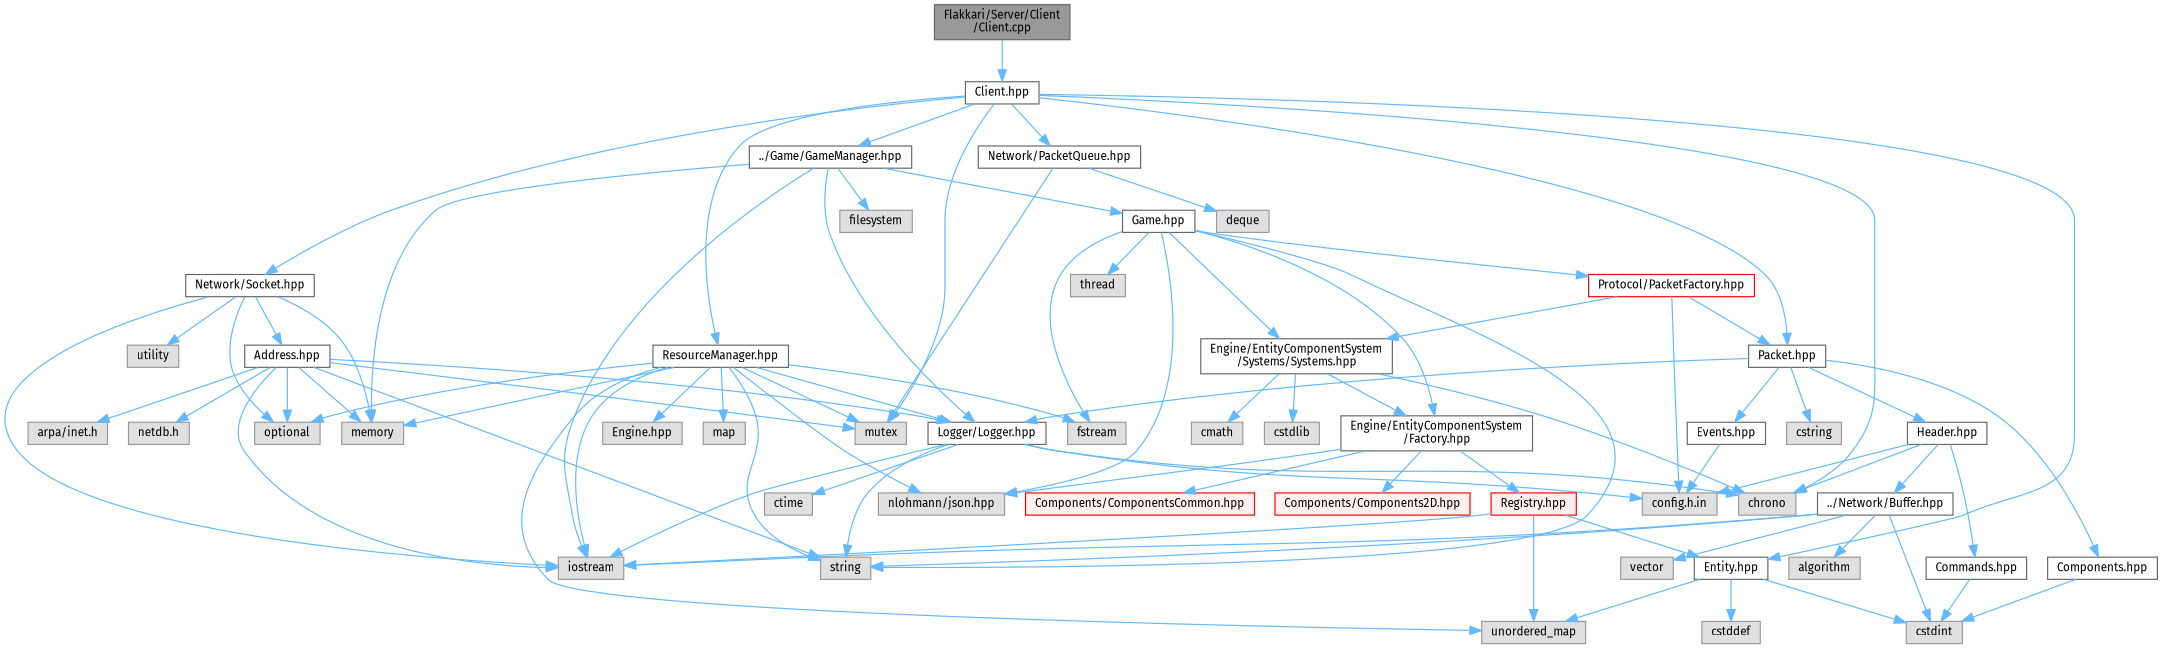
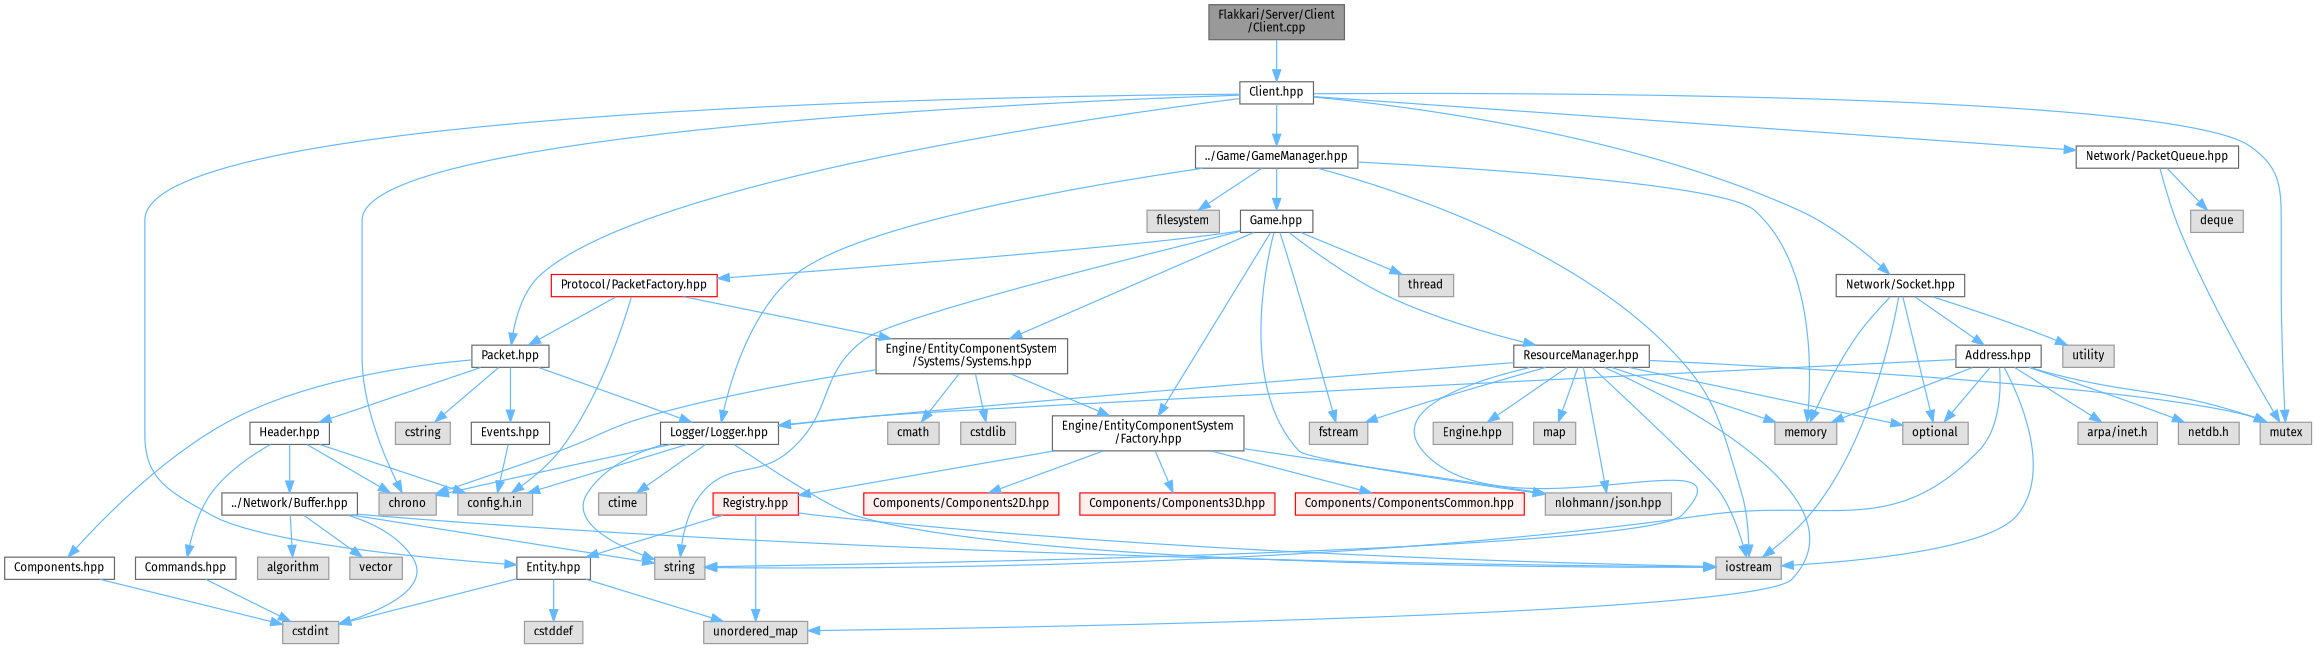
(755, 134) -> (1400, 302)
none -> (1177, 504)
